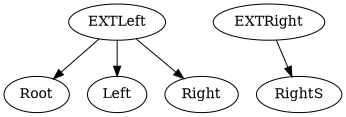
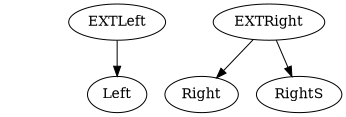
(156, 56) -> (238, 55)
(37, 95) -> none
